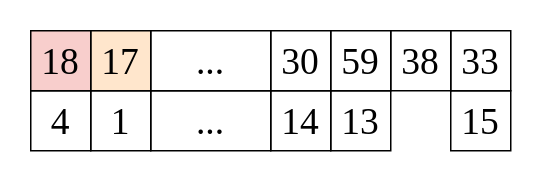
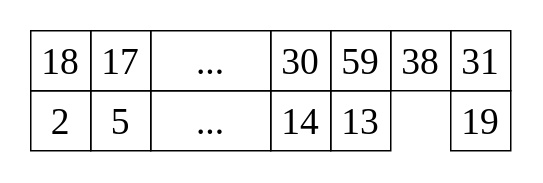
(61, 61) -> (61, 61)
(121, 61) -> (121, 61)
(481, 61) -> (481, 61)
(61, 121) -> (61, 121)
(121, 121) -> (121, 121)
(481, 121) -> (481, 121)
